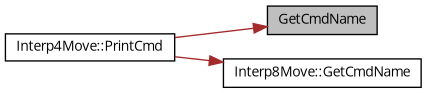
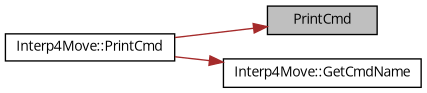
(322, 20) -> (322, 20)
(322, 73) -> (322, 73)
